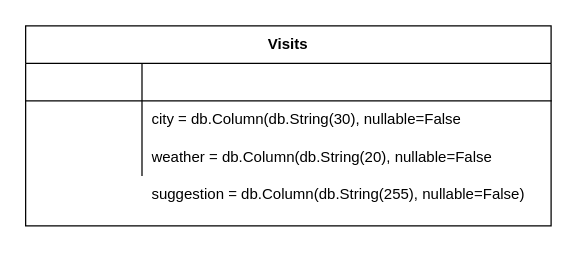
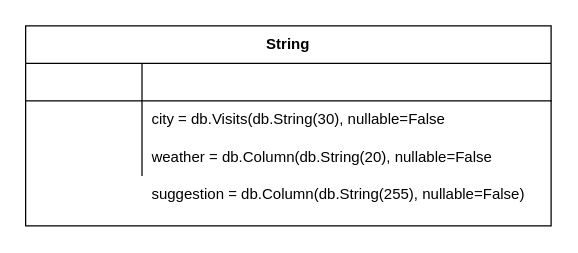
(288, 44) -> (288, 44)
(320, 119) -> (318, 119)
